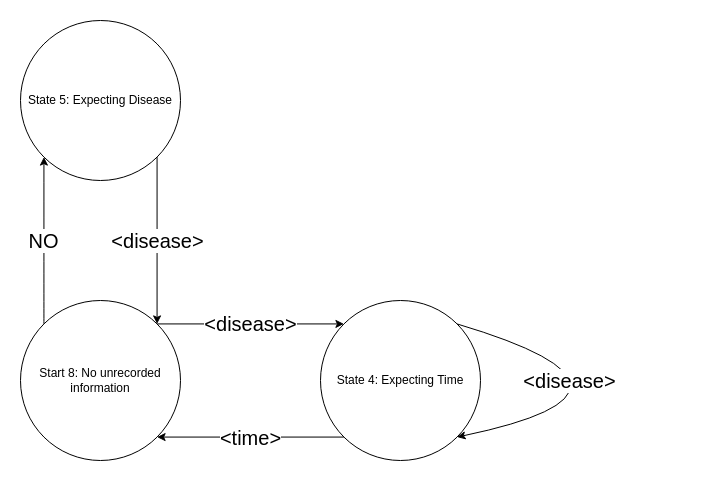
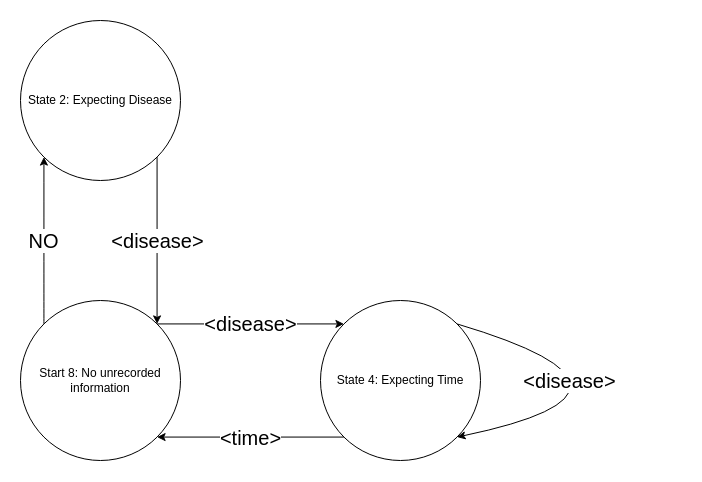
(101, 101) -> (101, 101)
